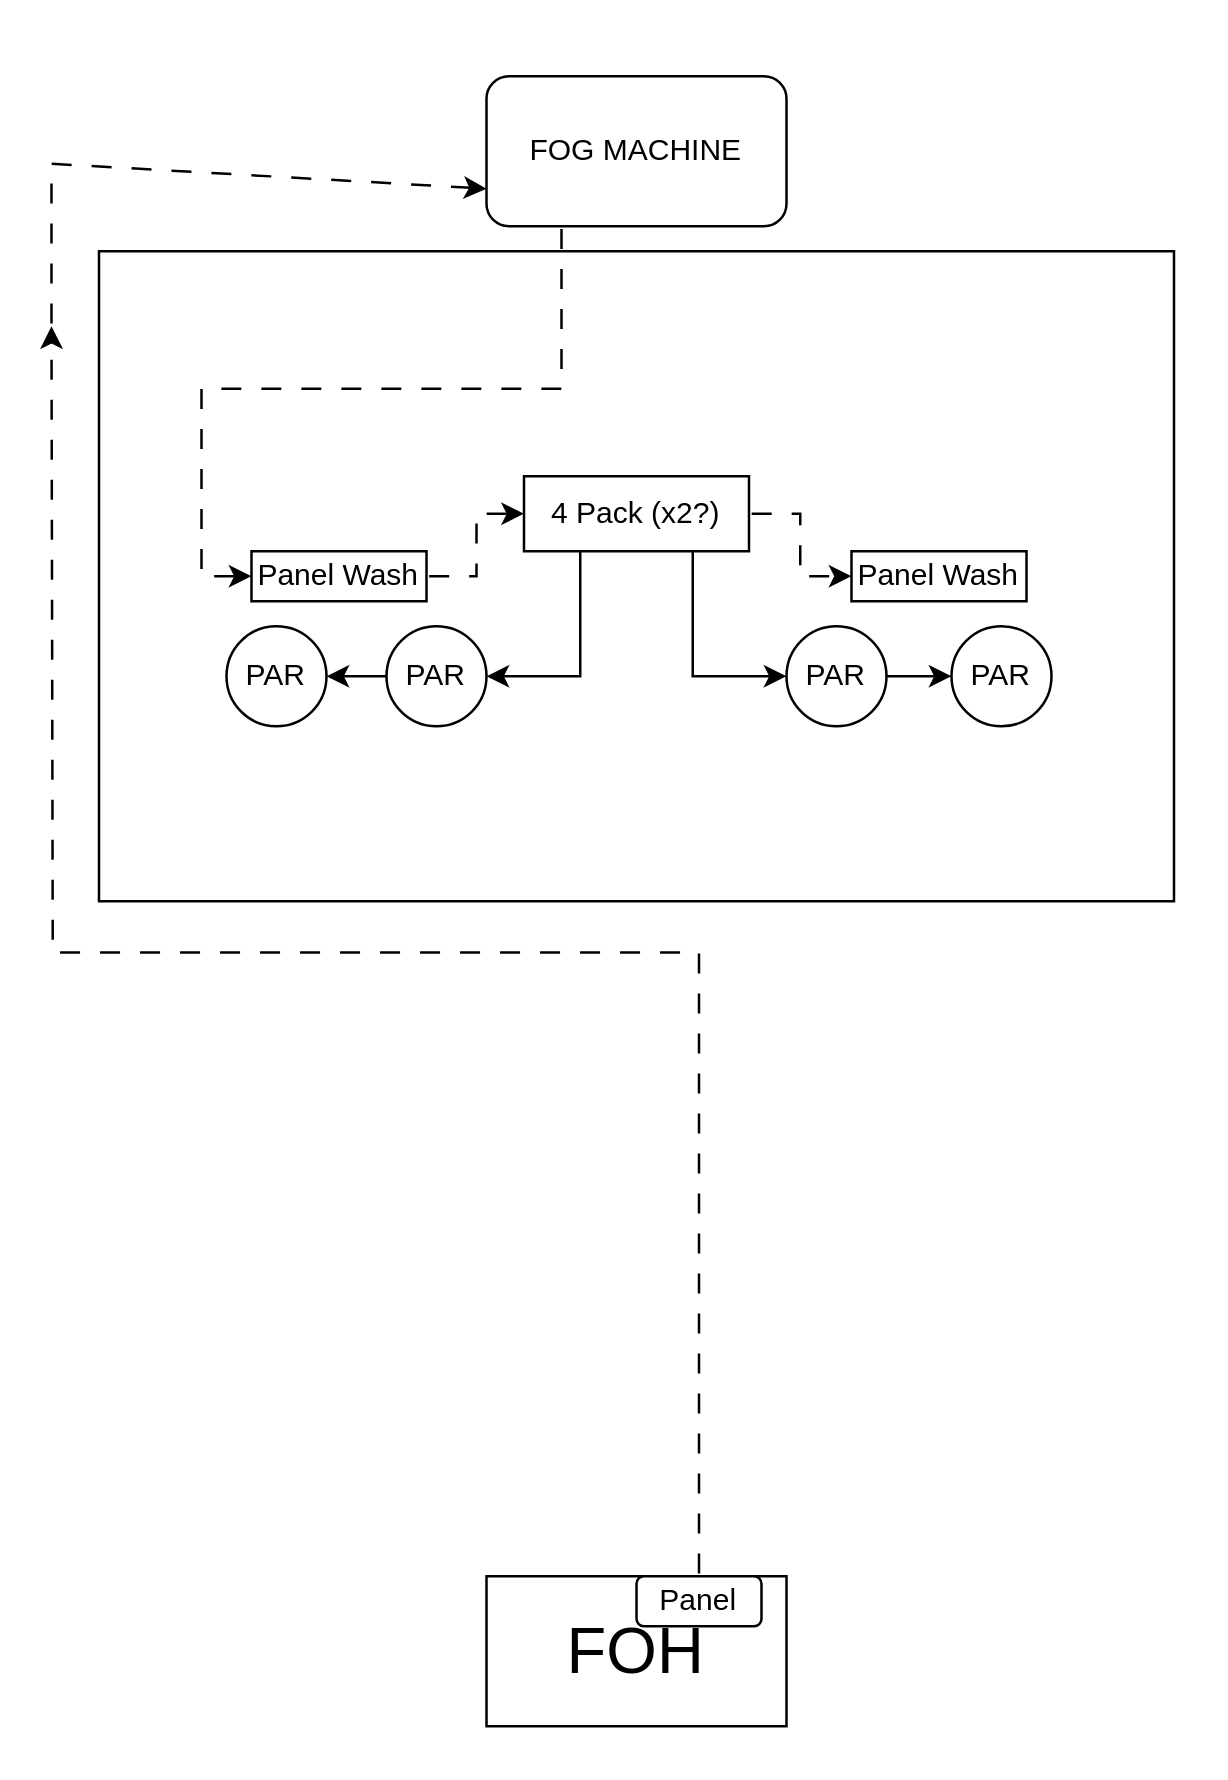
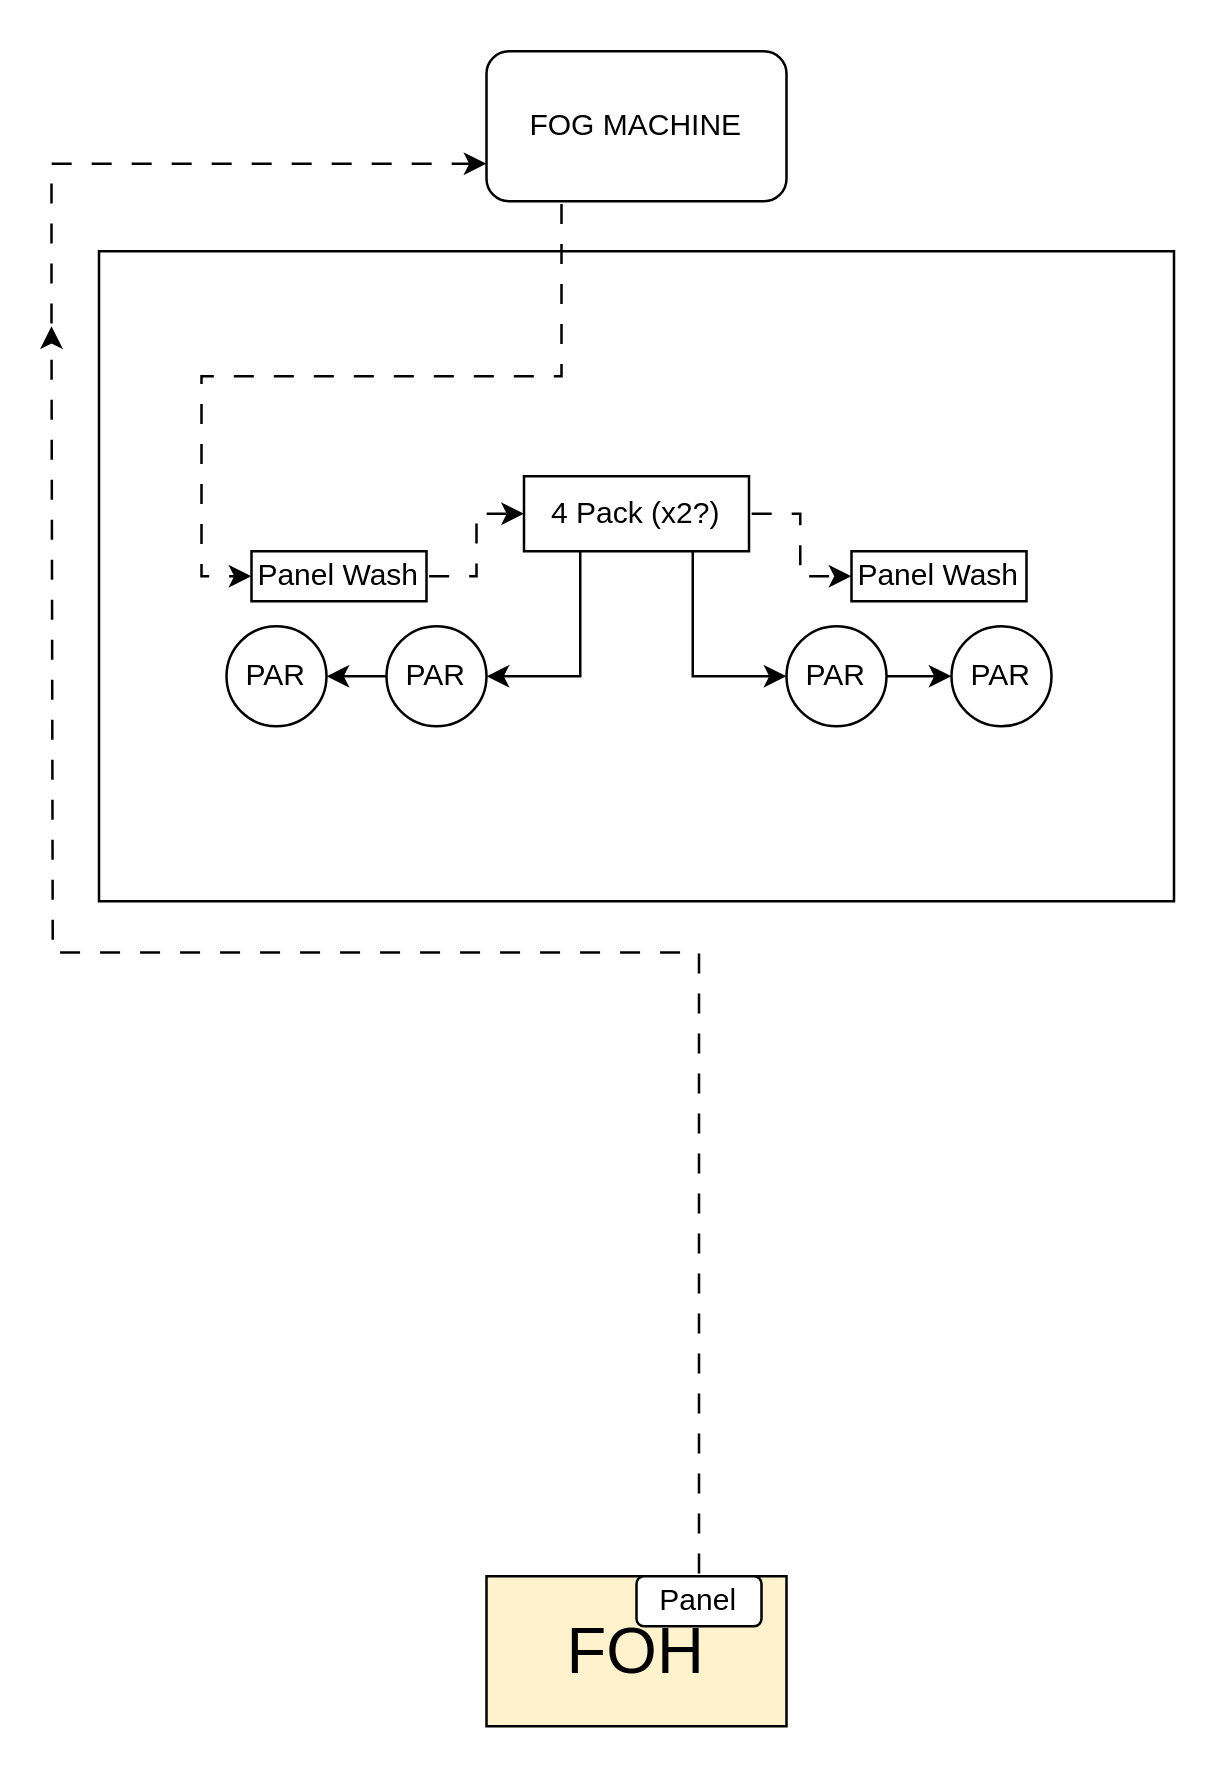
(636, 151) -> (636, 126)
(636, 1651) -> (636, 1651)
